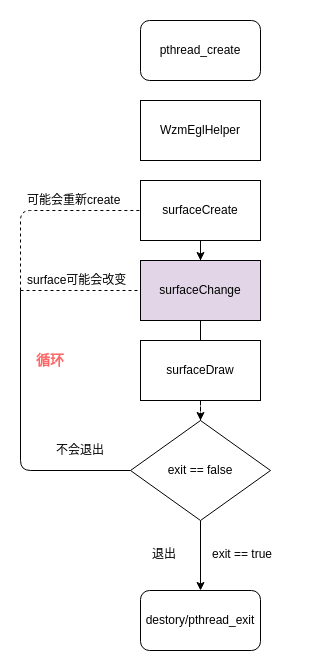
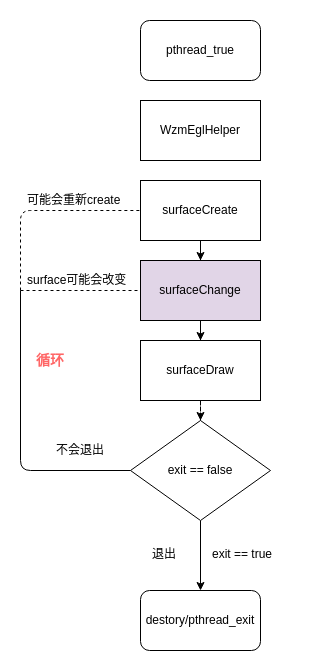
(201, 51) -> (201, 51)
(201, 335) -> (201, 332)
